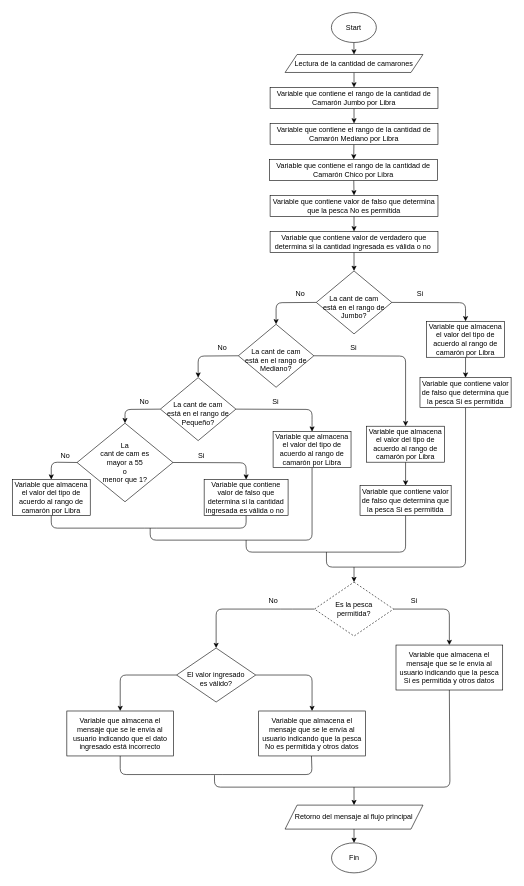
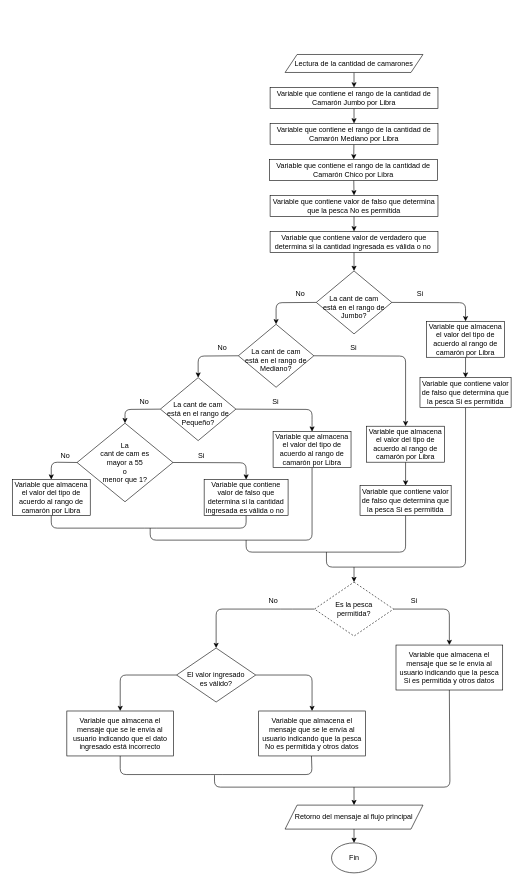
(354, 27) -> none
(354, 47) -> none
